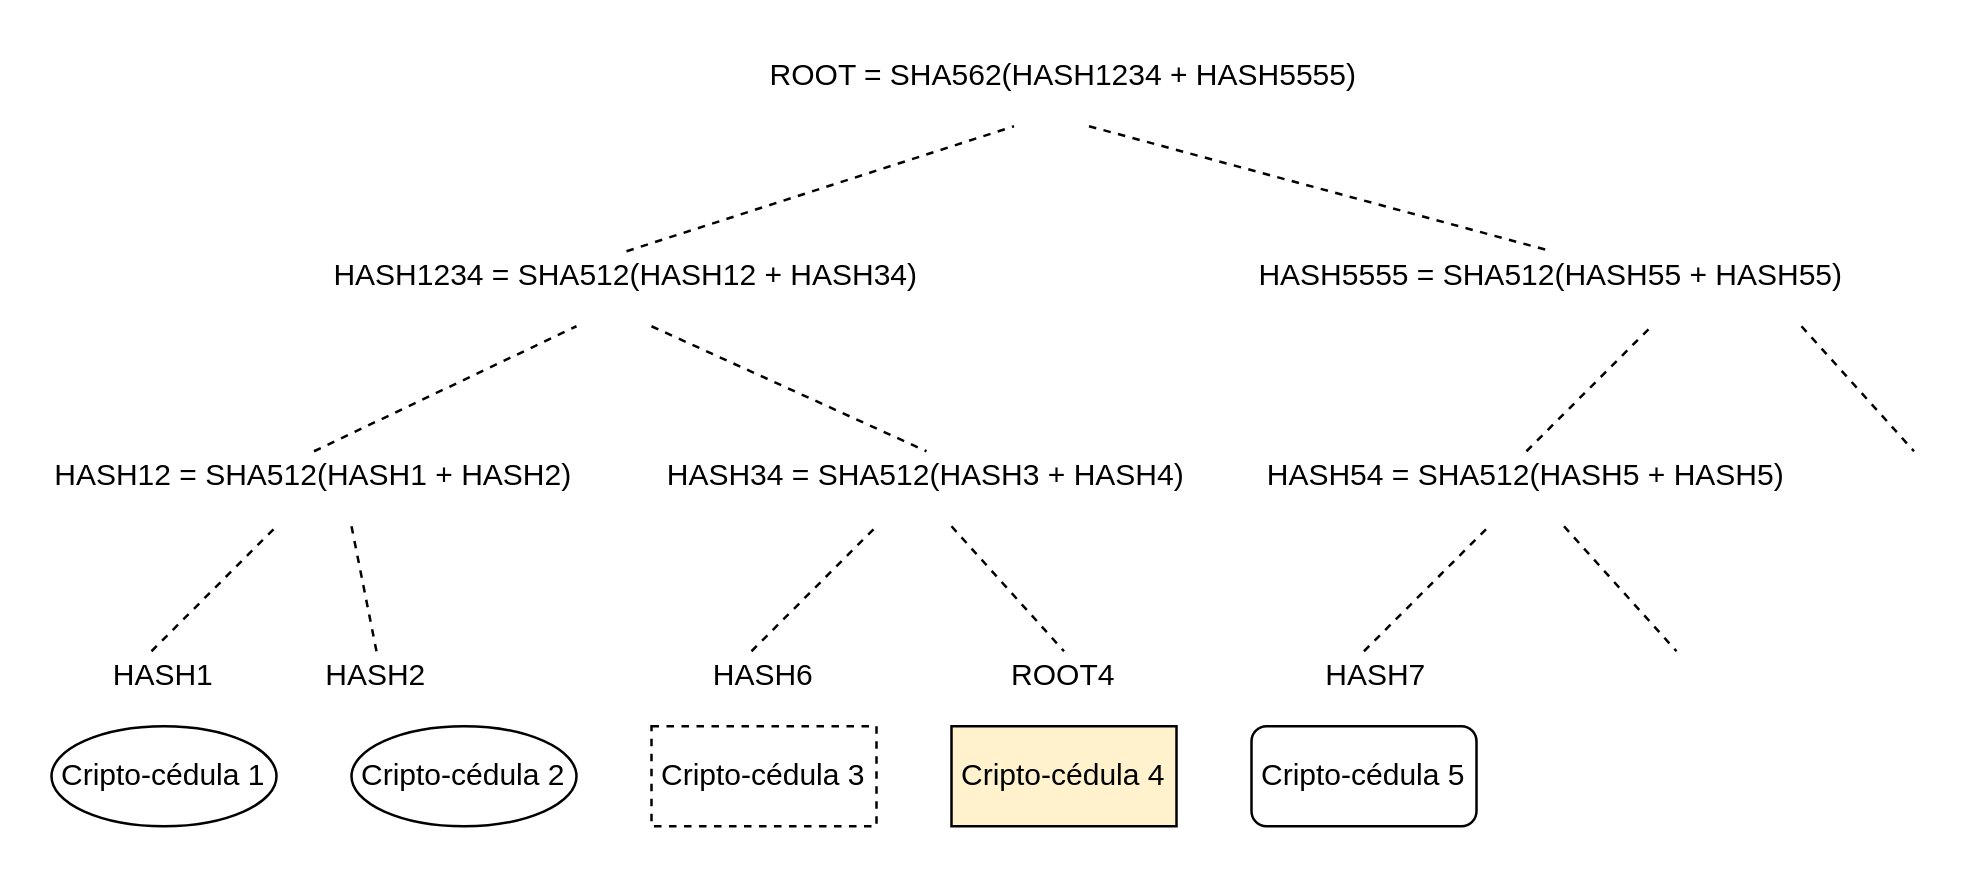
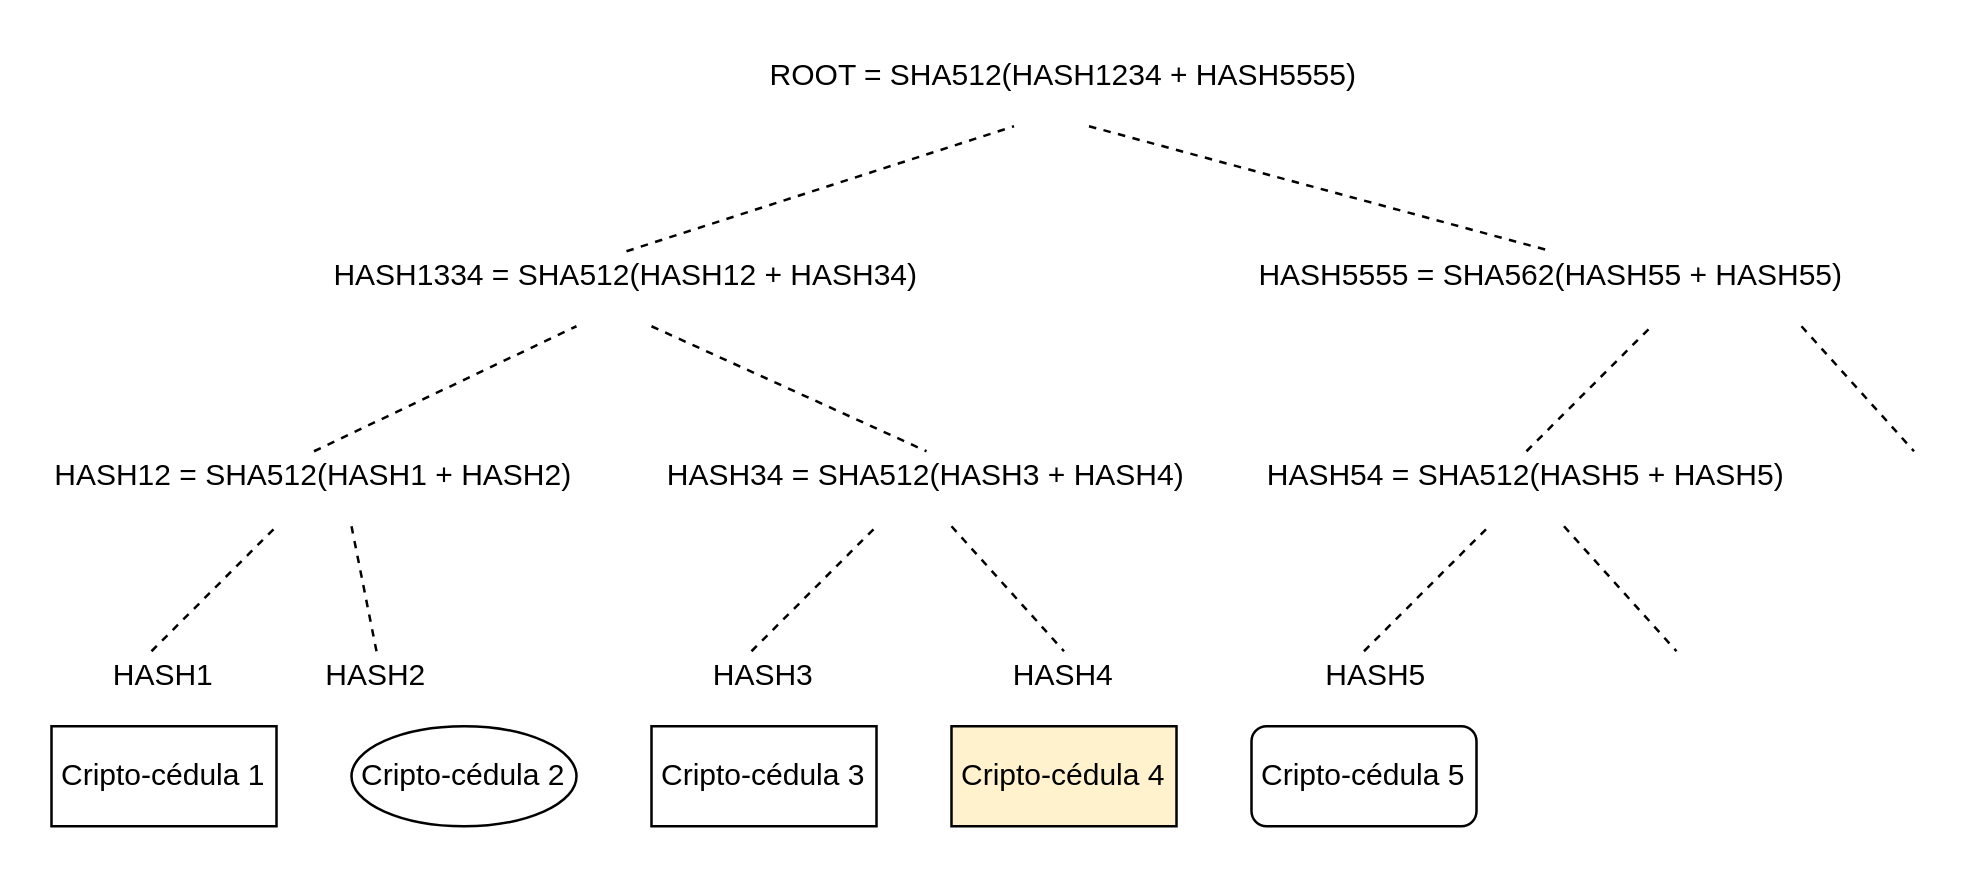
(1064, 76) -> (1064, 76)
(626, 276) -> (626, 276)
(1551, 276) -> (1551, 276)
(764, 676) -> (764, 676)
(1064, 676) -> (1064, 676)
(1376, 676) -> (1376, 676)
(164, 776) -> (164, 776)
(764, 776) -> (764, 776)
